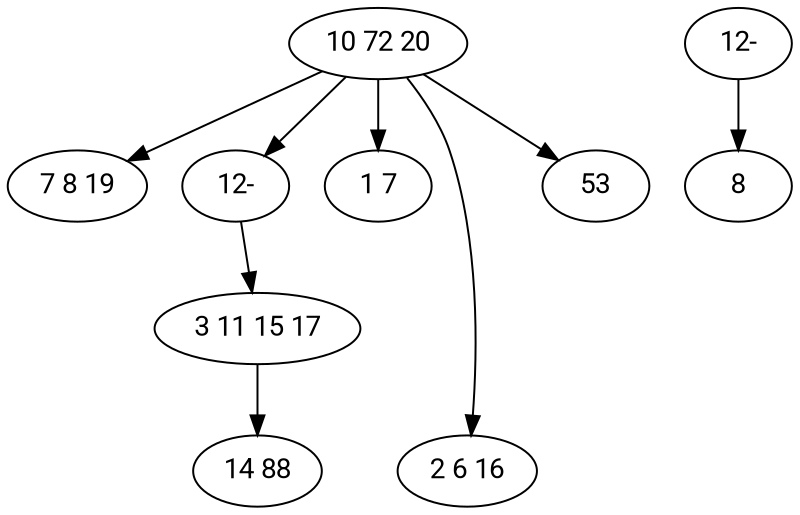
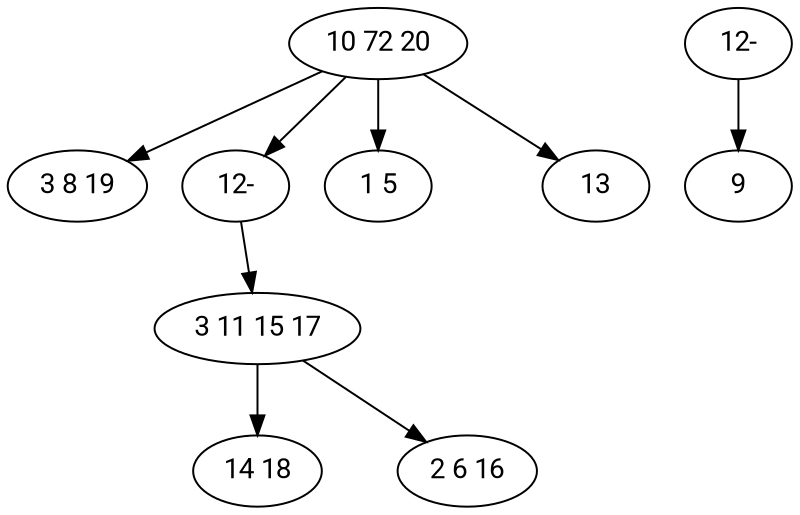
(77, 186) -> (77, 186)
(378, 186) -> (378, 186)
(596, 186) -> (596, 186)
(738, 186) -> (738, 186)
(469, 240) -> (356, 396)
(257, 471) -> (257, 471)
